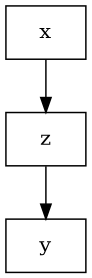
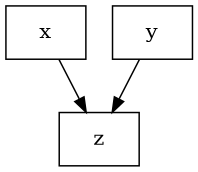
(46, 185) -> (129, 79)
